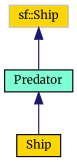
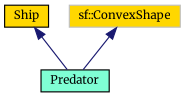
(39, 16) -> (125, 16)
(39, 119) -> (54, 53)
